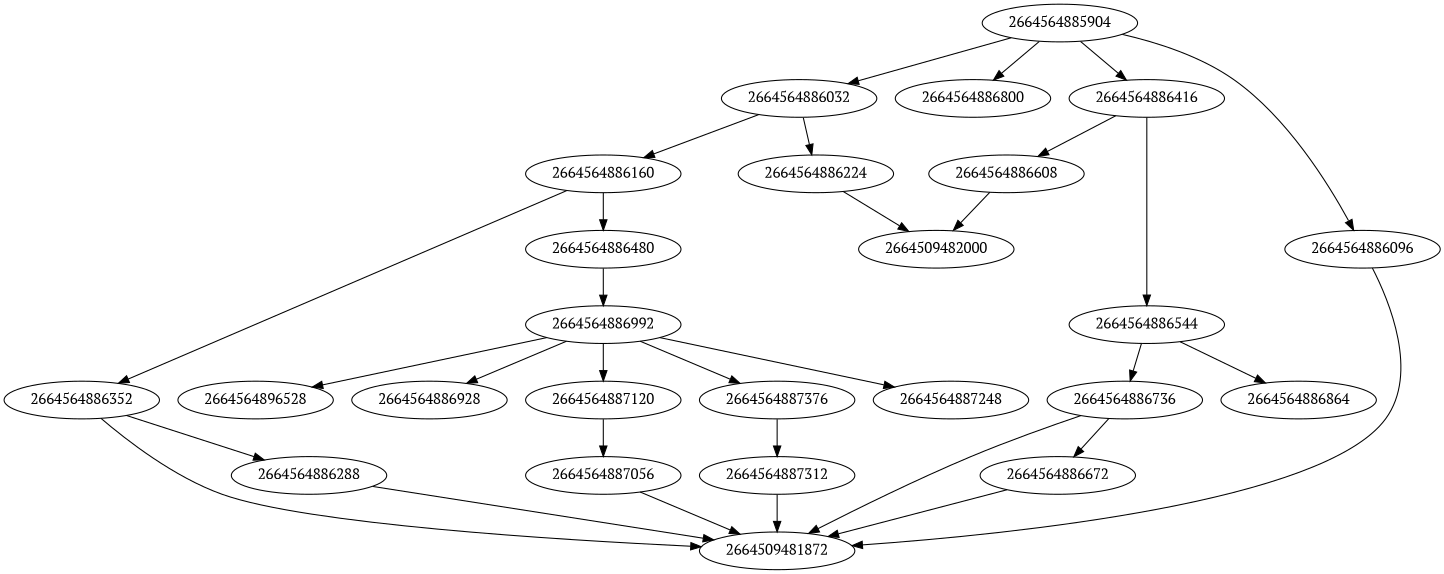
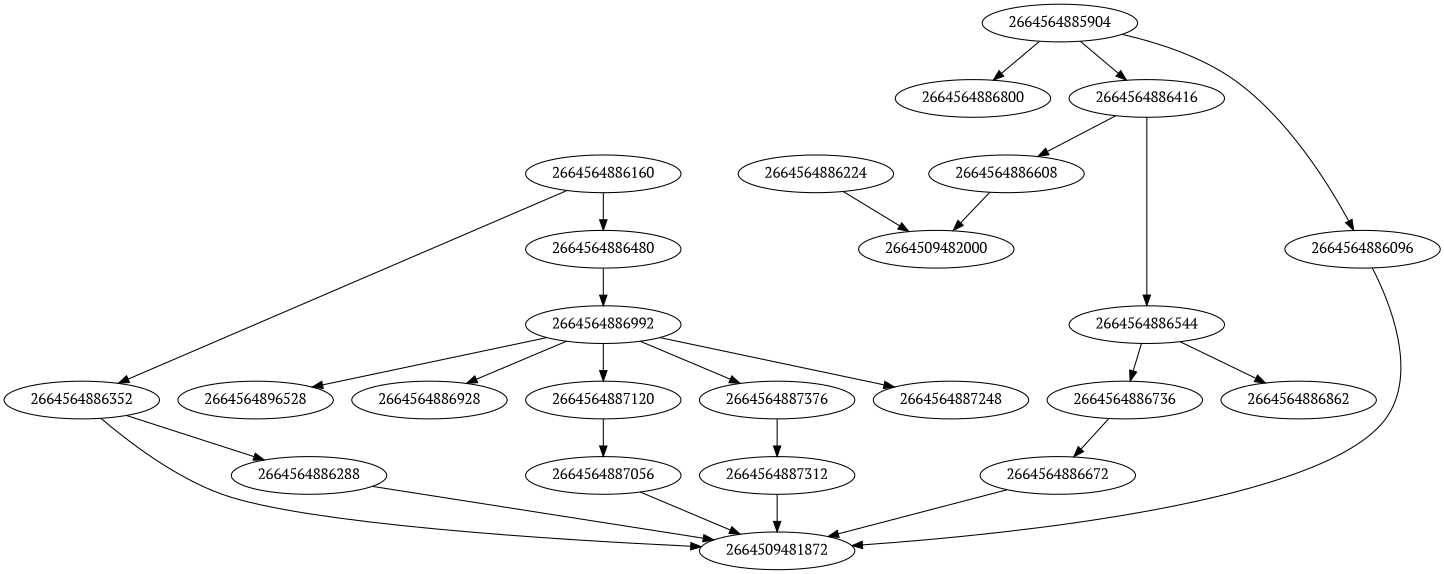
(799, 98) -> none
(1299, 400) -> (1299, 400)
(947, 467) -> none
